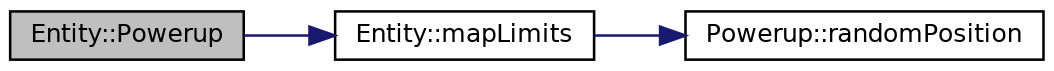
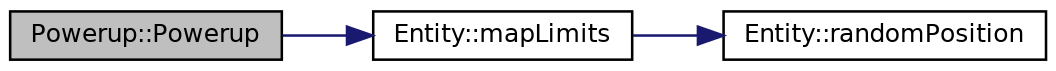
(127, 36) -> (146, 36)
(864, 36) -> (885, 36)
